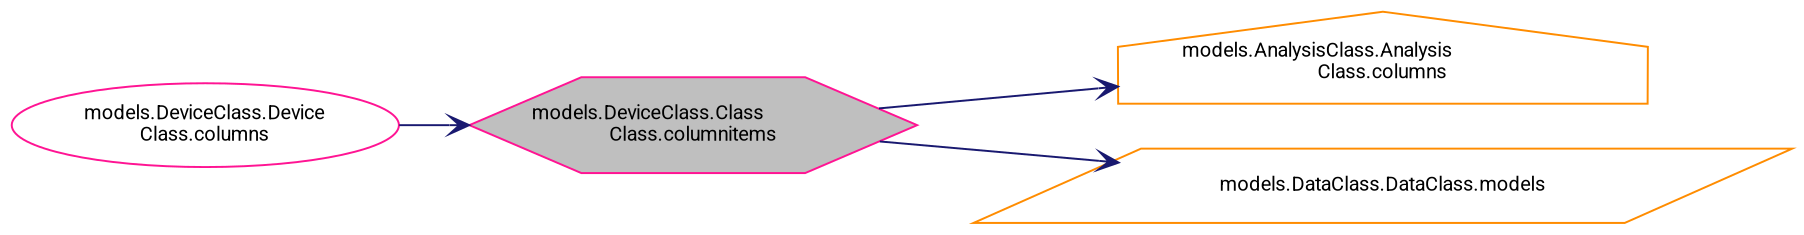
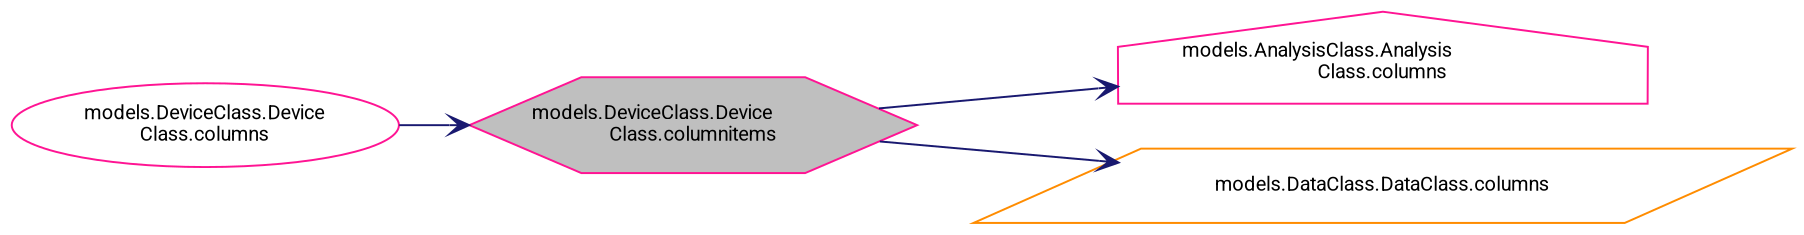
(1383, 63) -> (1383, 63)
(693, 125) -> (693, 125)
(1383, 186) -> (1383, 186)
